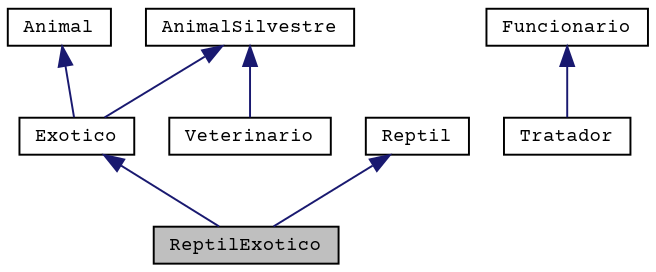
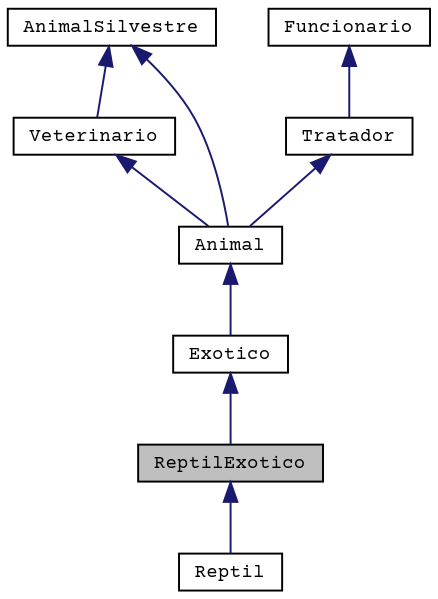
(155, 87) -> (203, 135)
(323, 196) -> (231, 528)
none -> (170, 197)
none -> (283, 197)
